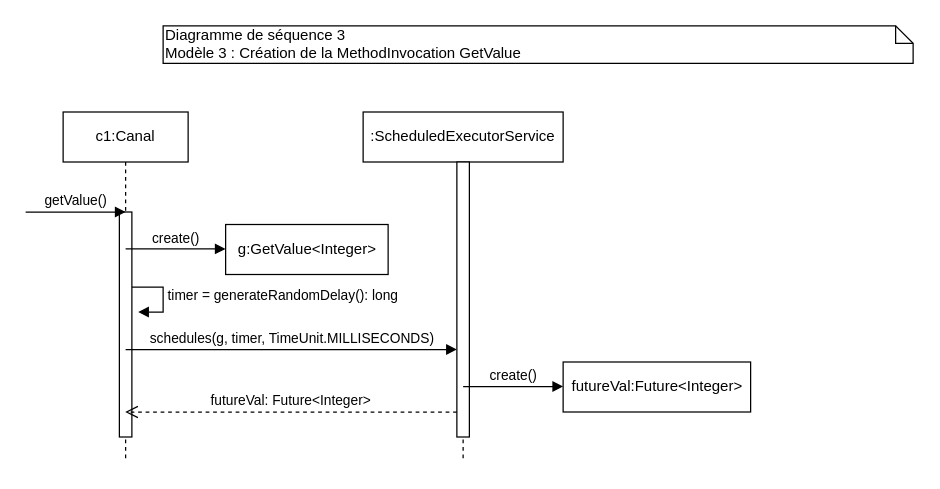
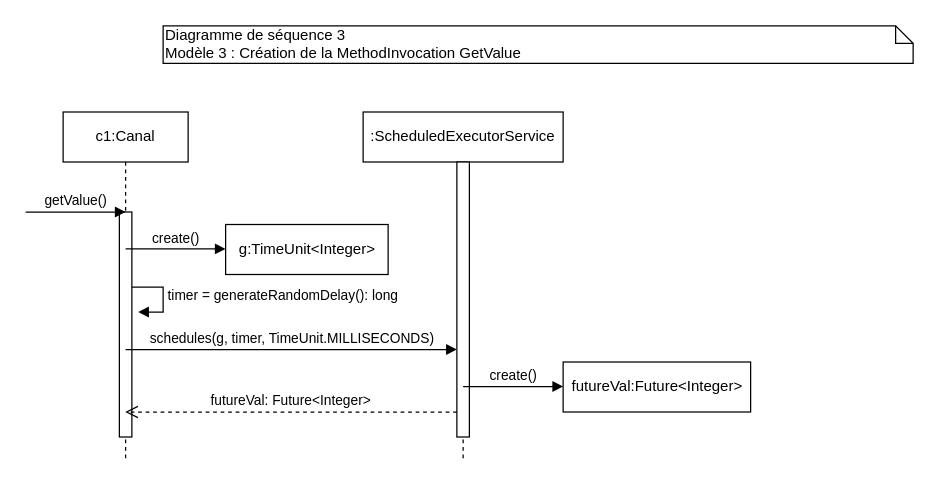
(308, 249) -> (308, 249)
